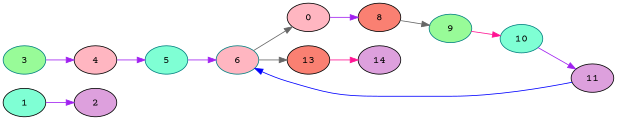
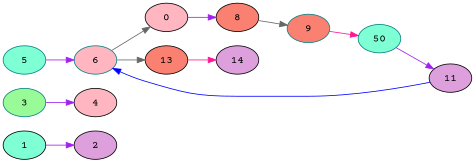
(450, 28) -> (308, 28)
(521, 39) -> (379, 39)
(127, 60) -> none
